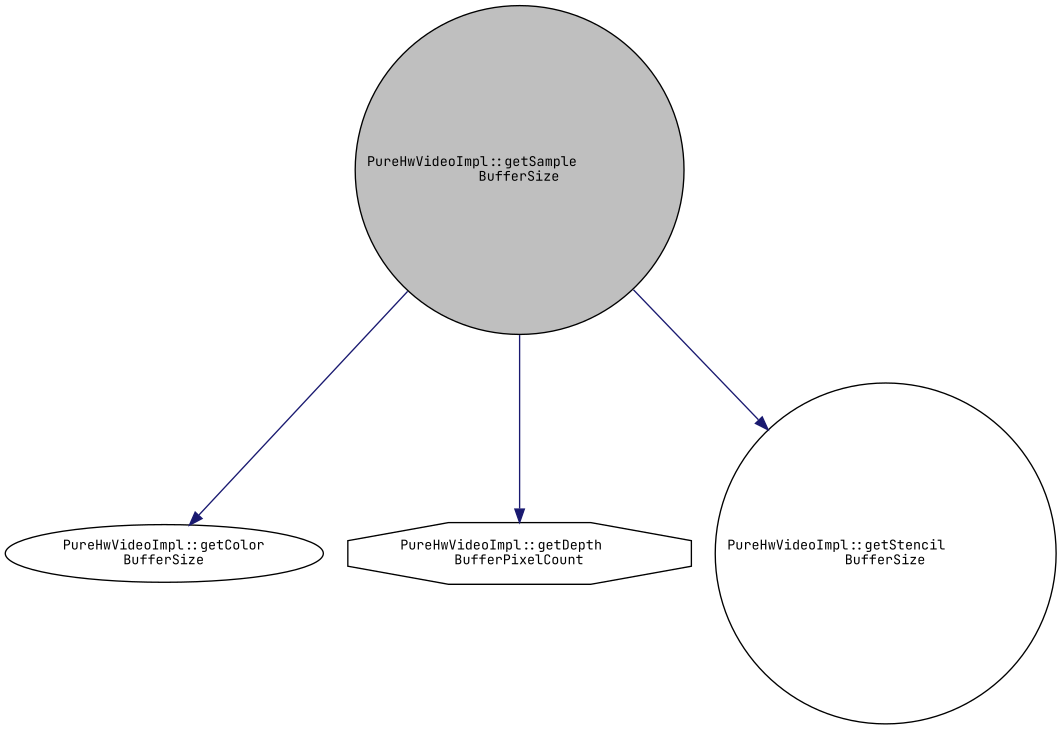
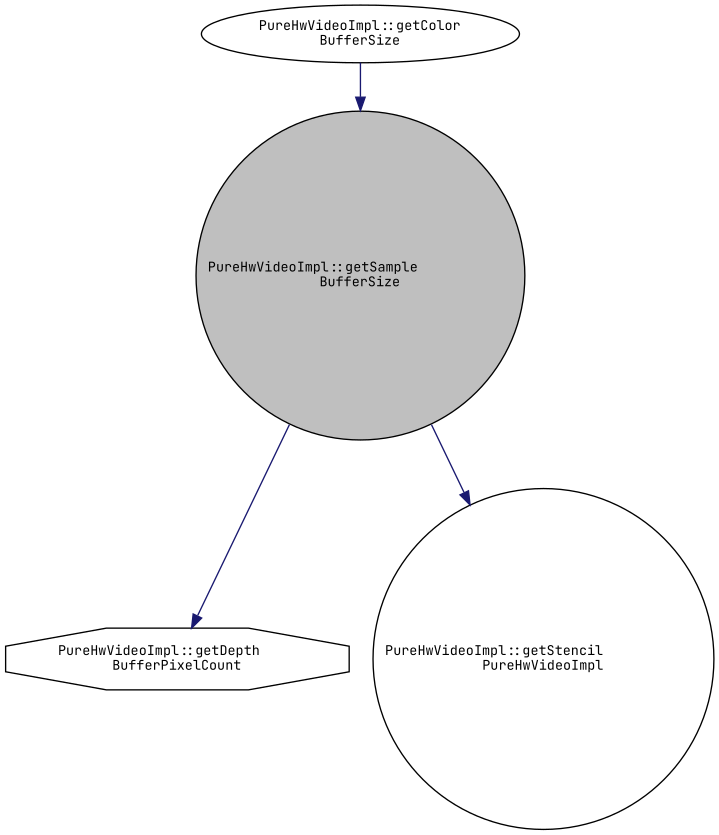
(303, 403) -> (360, 80)
(886, 553) -> (543, 659)
